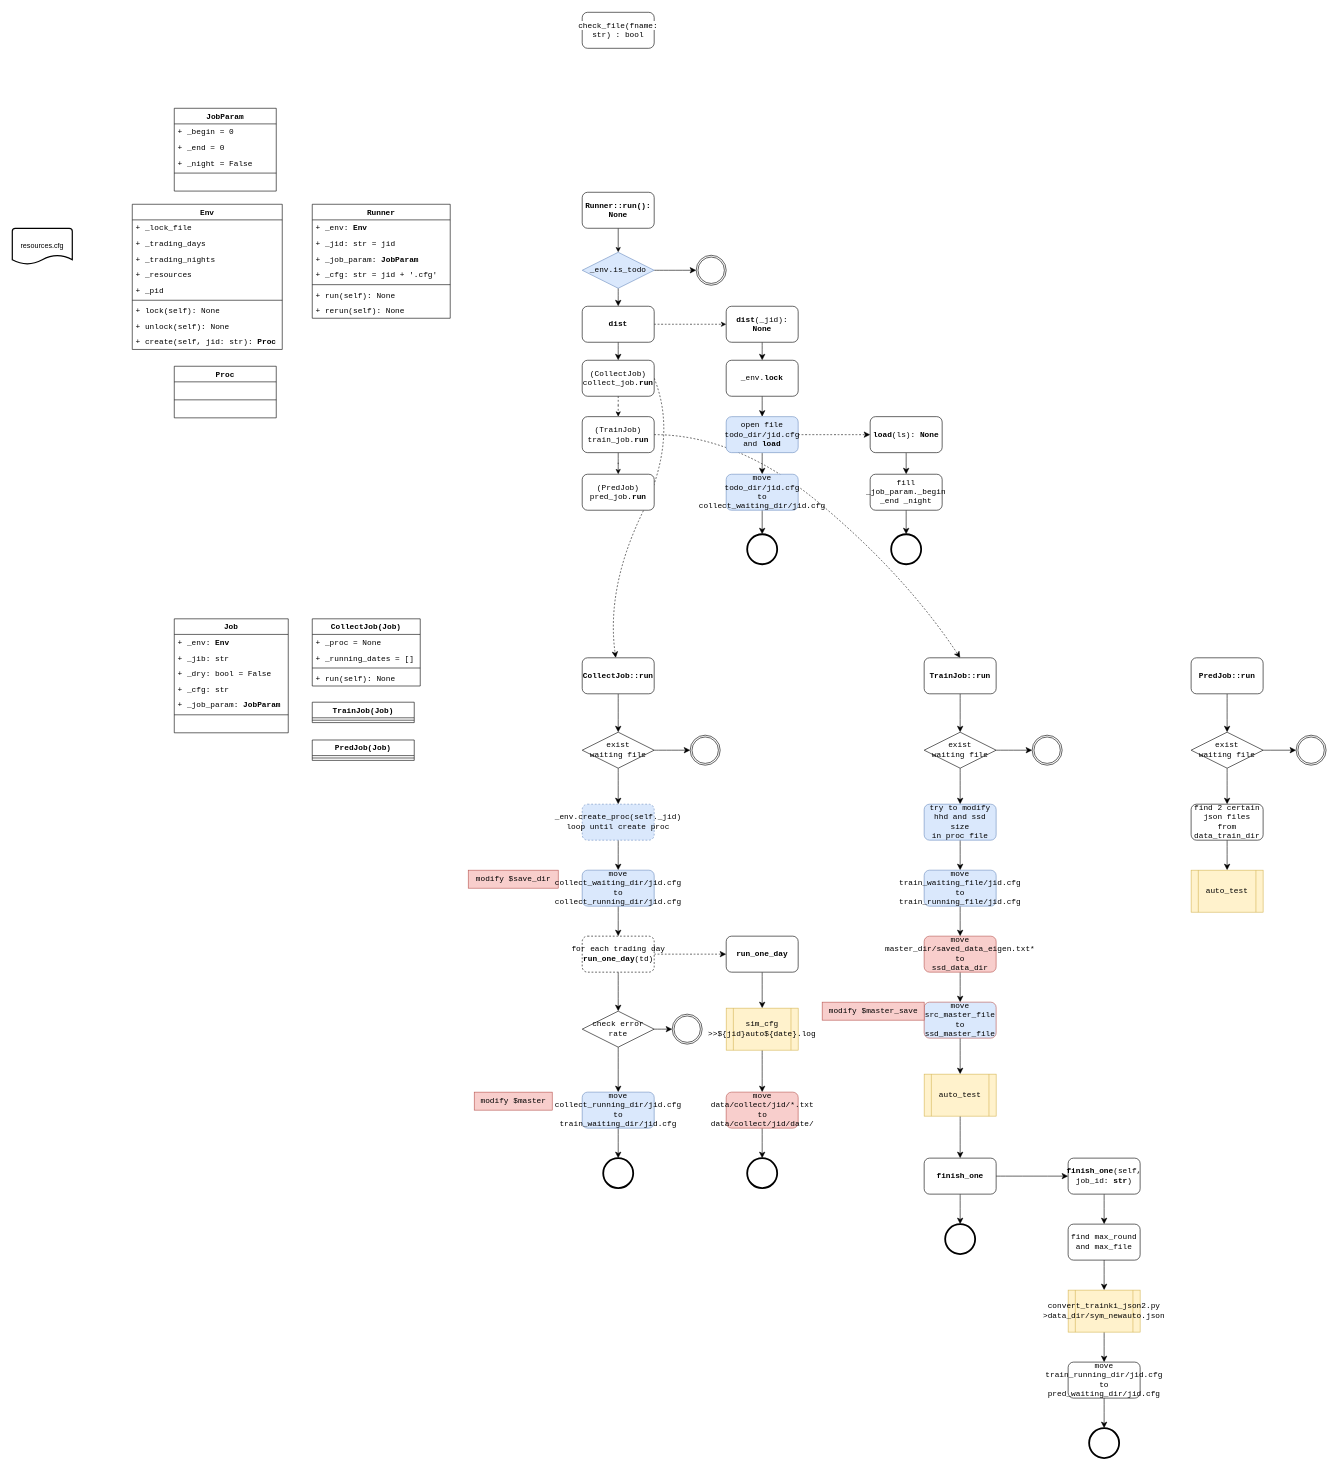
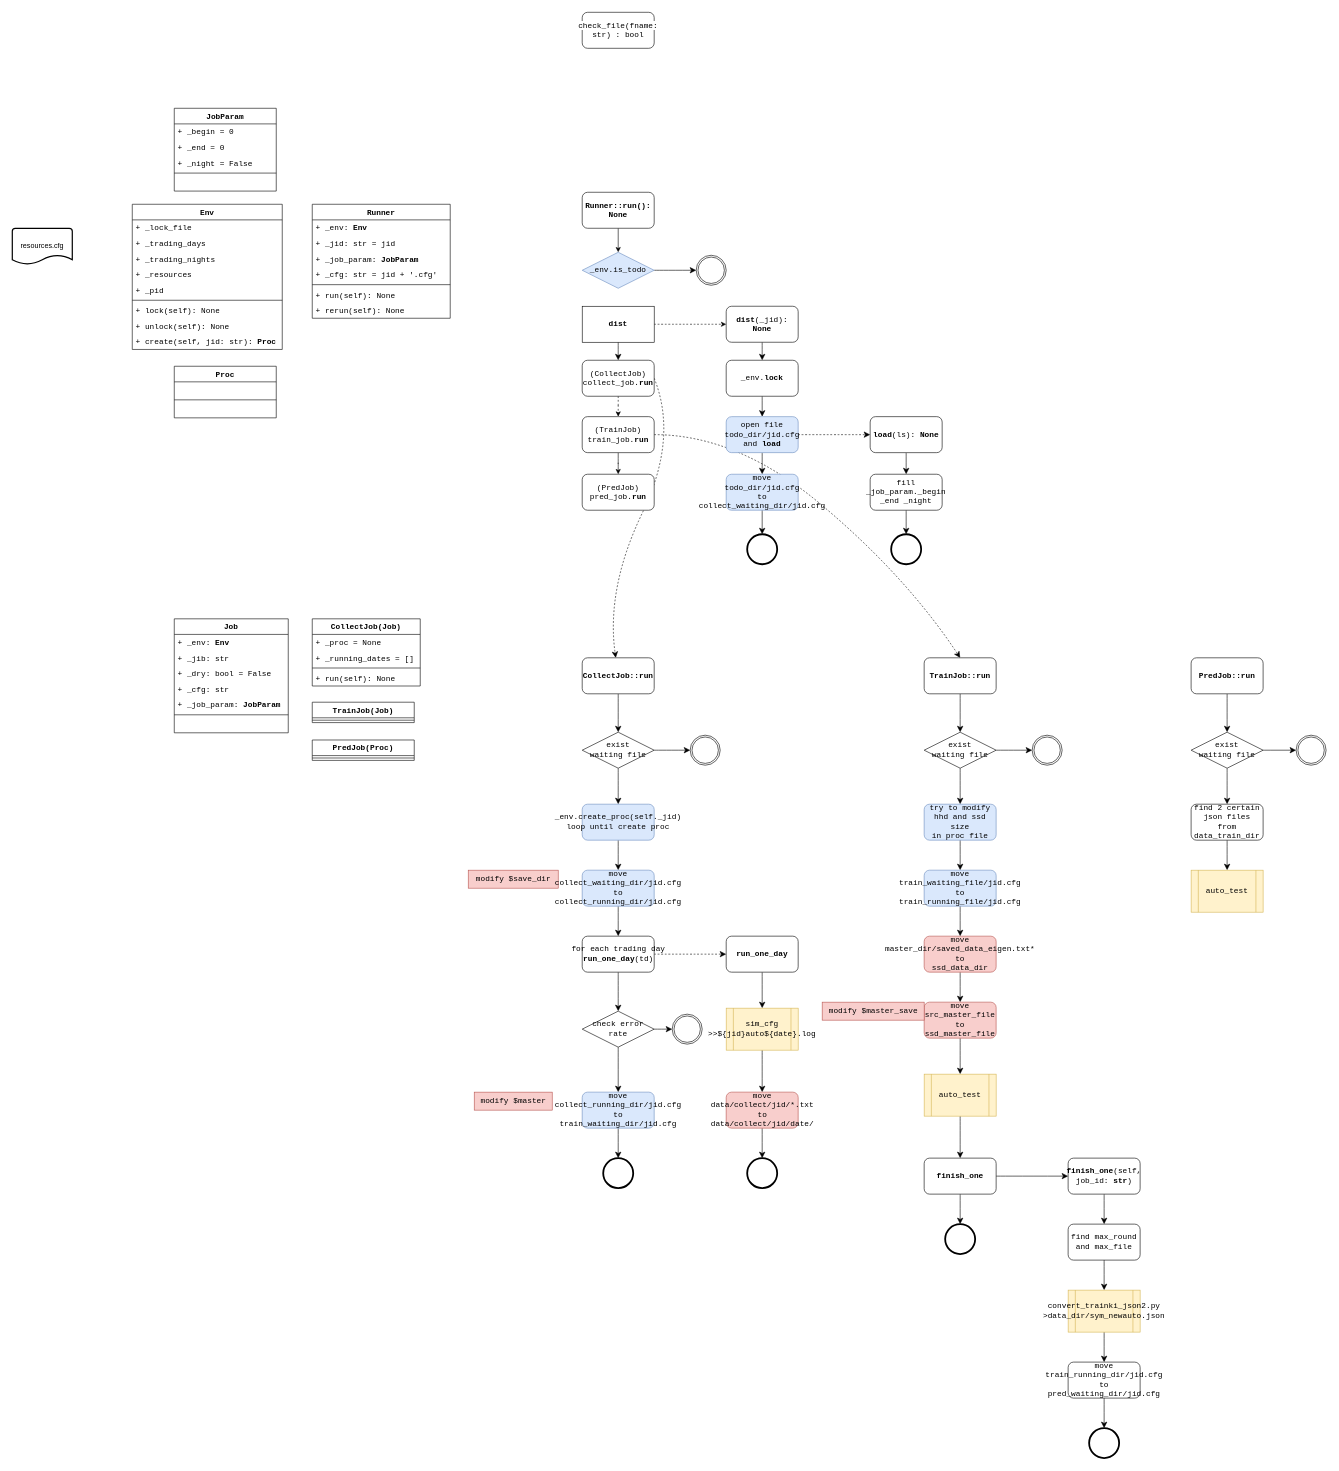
(618, 299) -> none
(618, 324) -> (618, 324)
(363, 749) -> (363, 749)
(618, 822) -> (618, 822)
(618, 954) -> (618, 954)
(960, 1020) -> (960, 1020)
